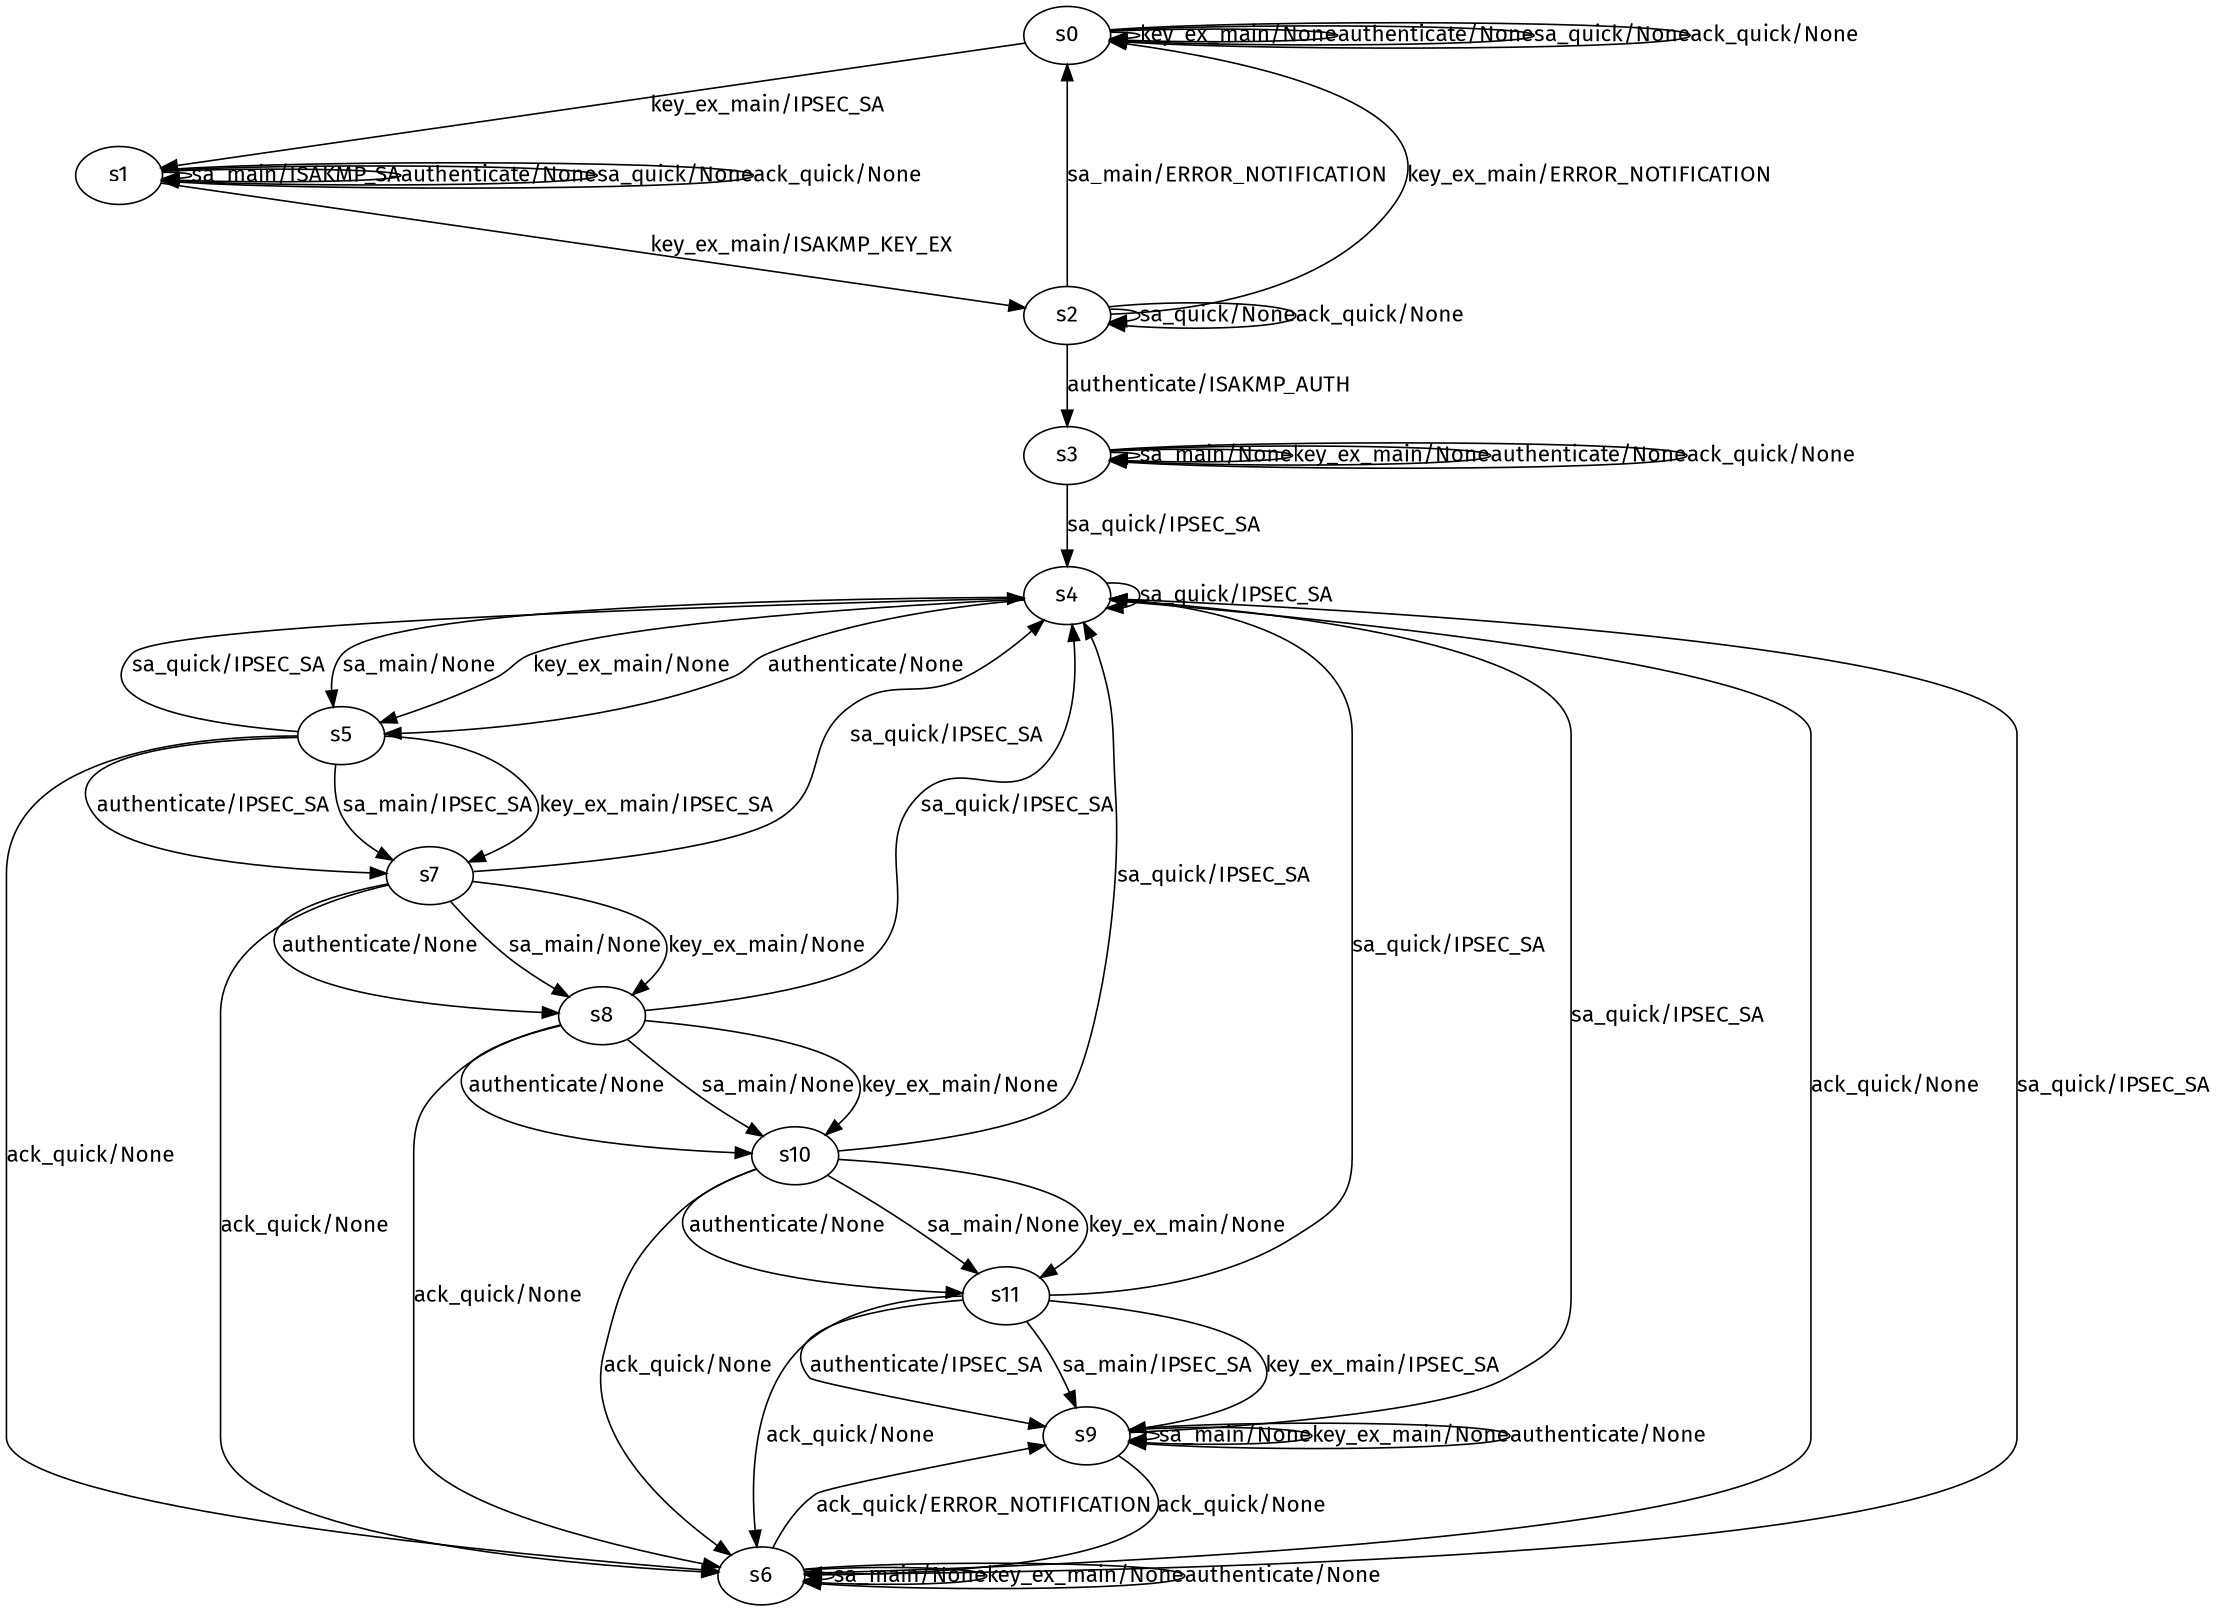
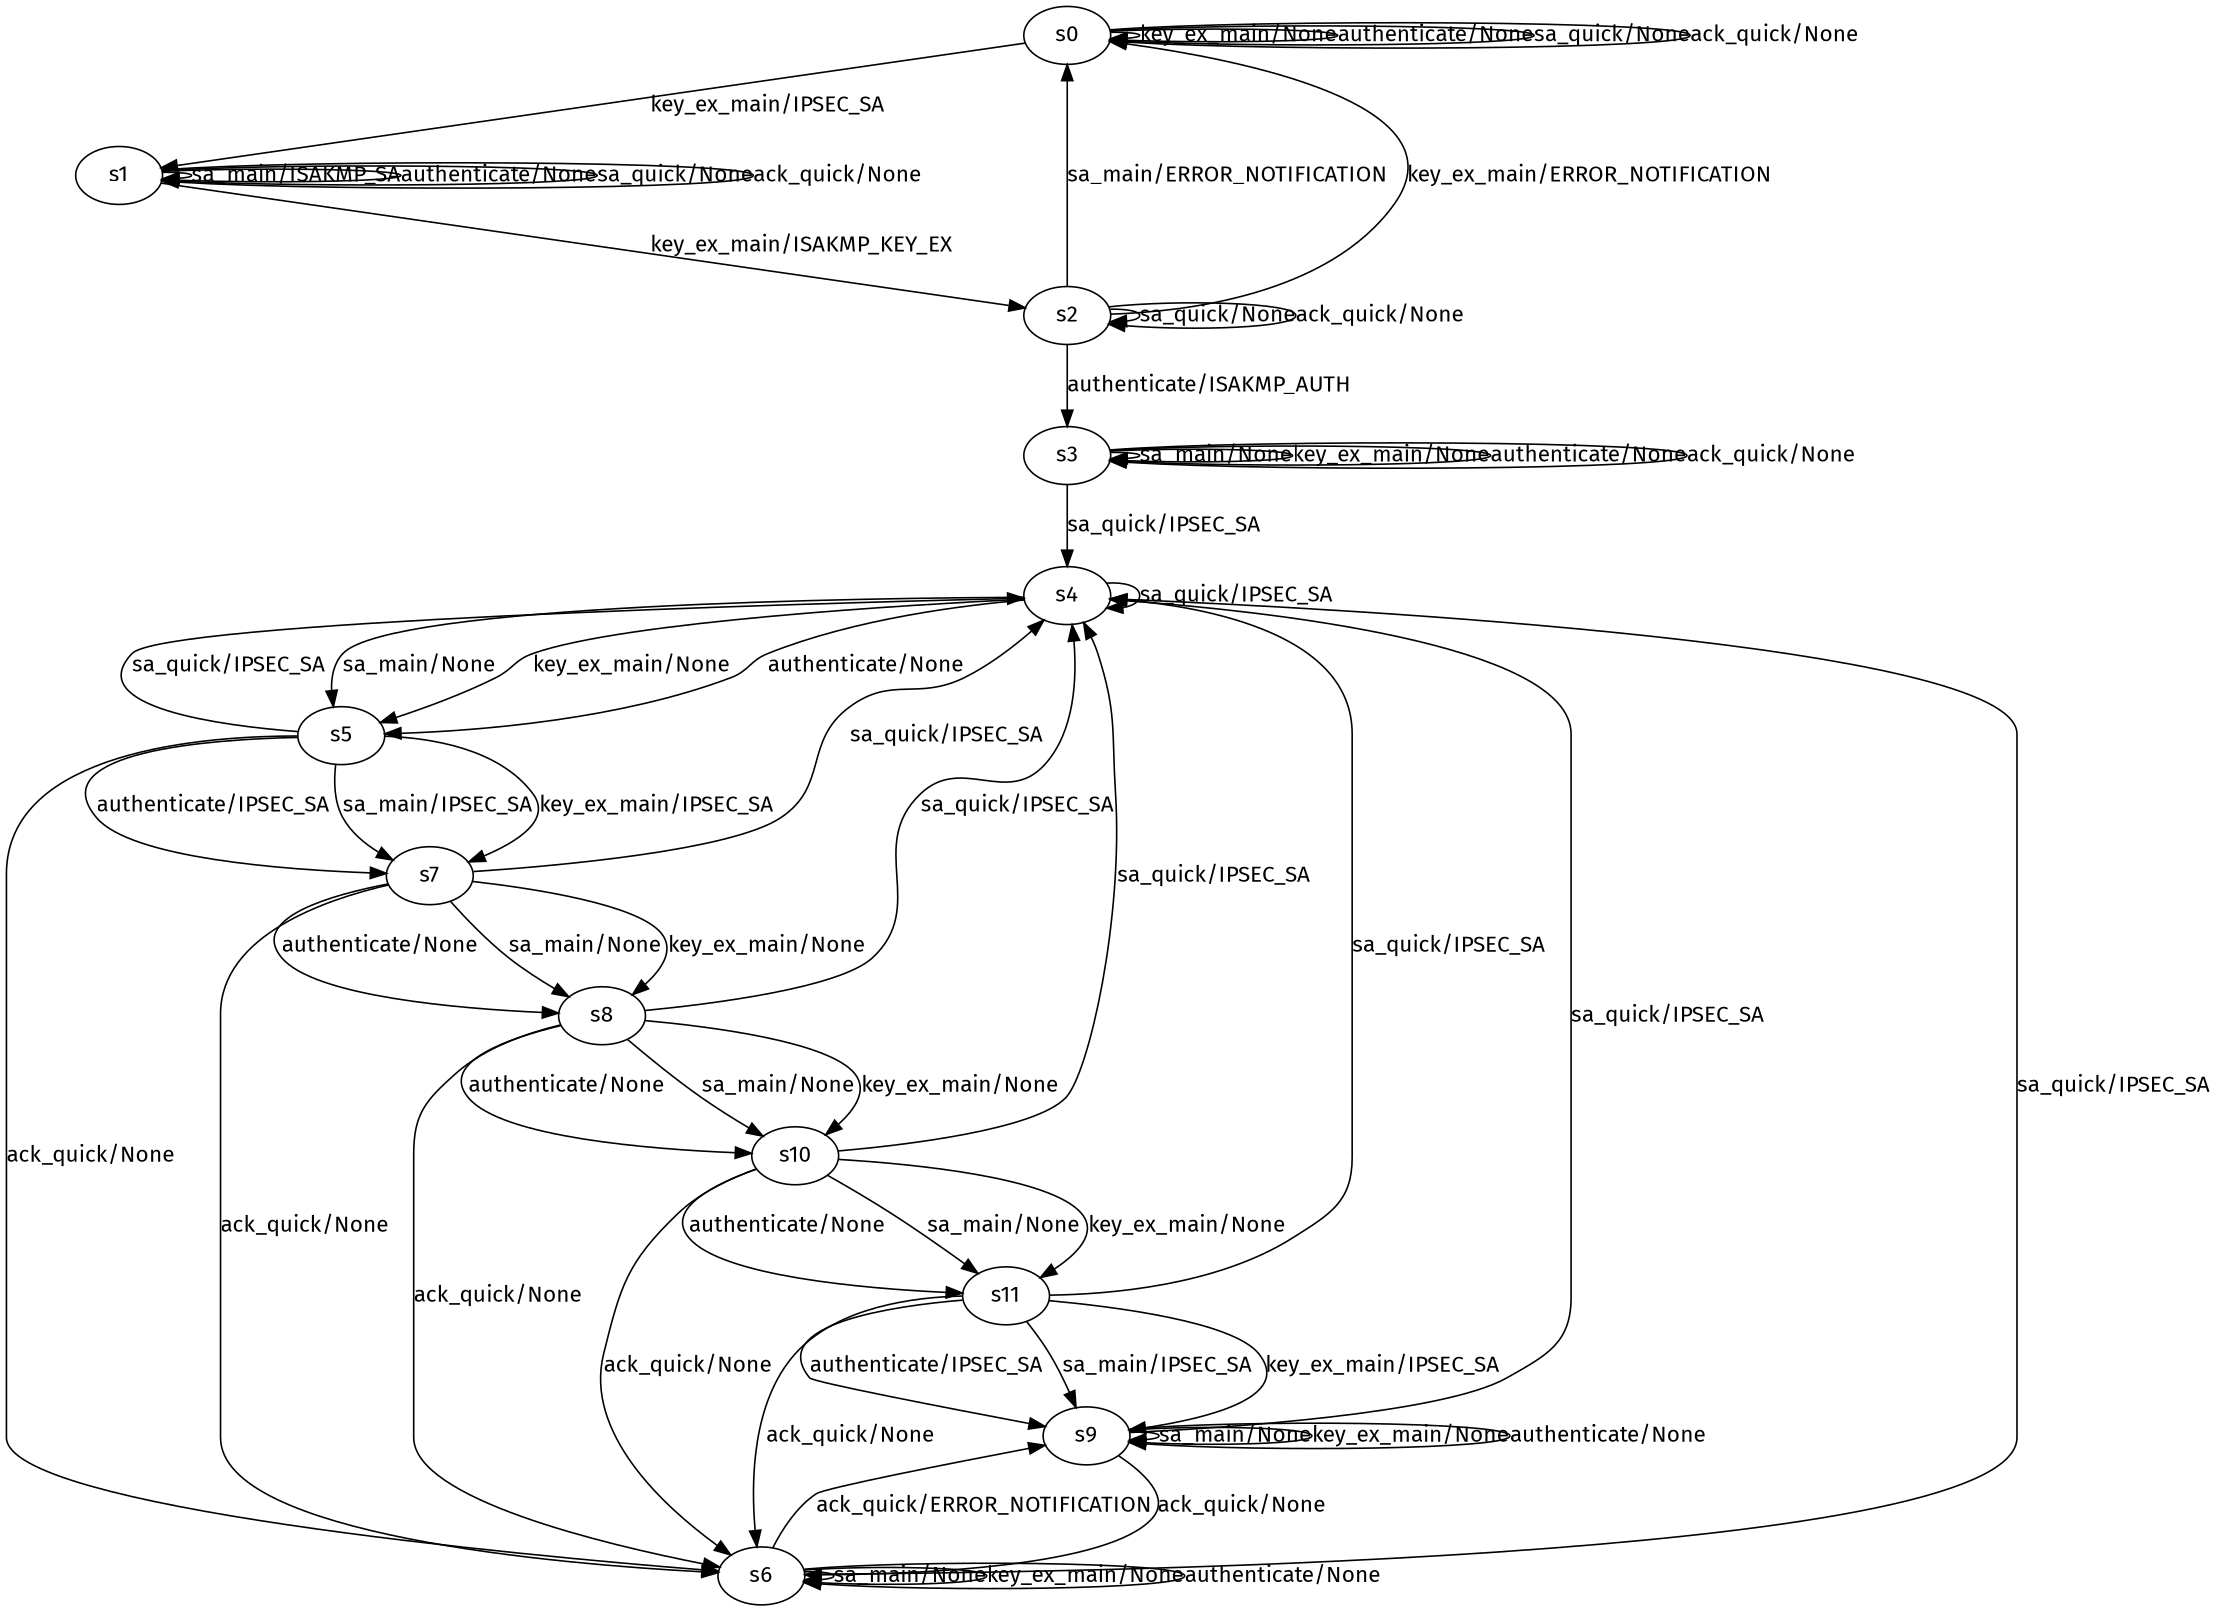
(1811, 1231) -> none
